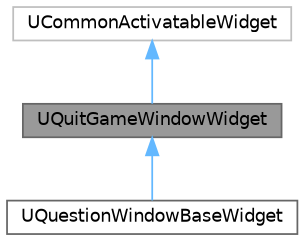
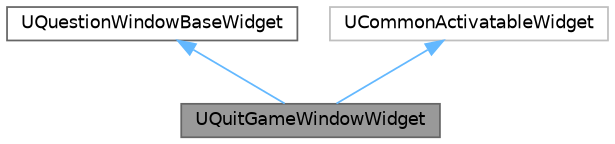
(152, 178) -> (239, 77)
